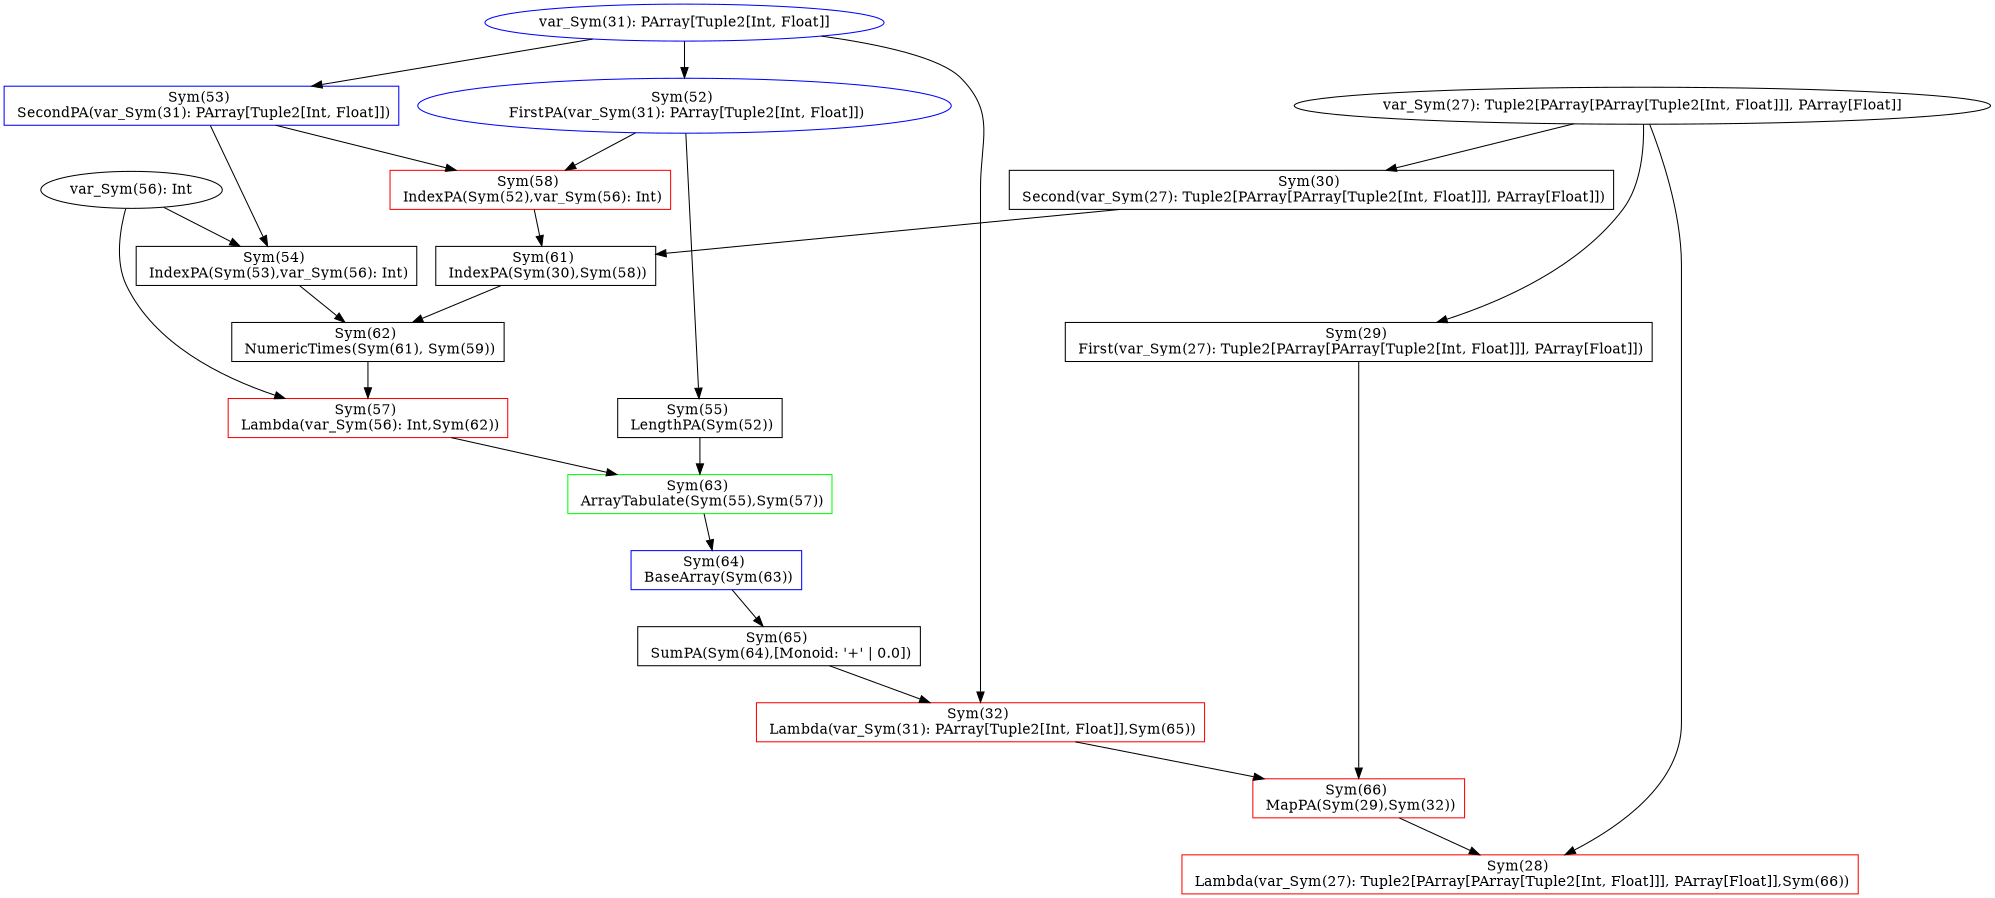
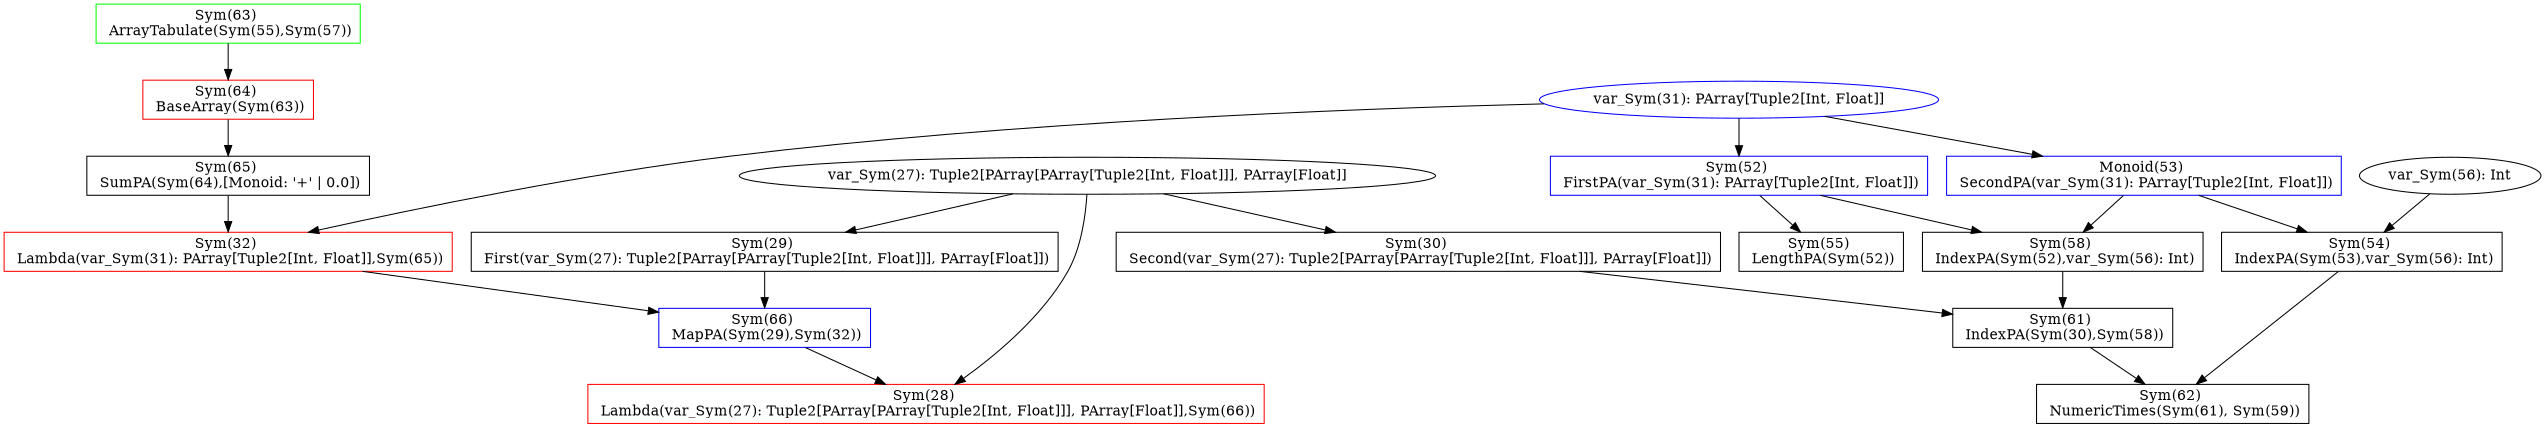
(201, 106) -> (2144, 176)
(684, 106) -> (1739, 176)
(530, 190) -> (2063, 252)
(368, 418) -> none
(700, 451) -> none
(716, 570) -> (228, 100)
(1359, 798) -> (765, 328)
